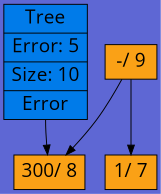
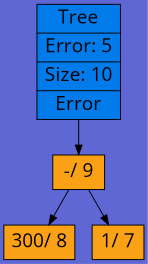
(46, 133) -> (79, 132)
